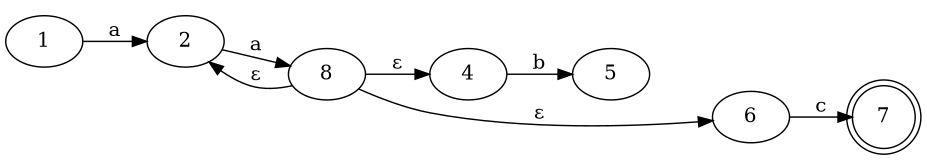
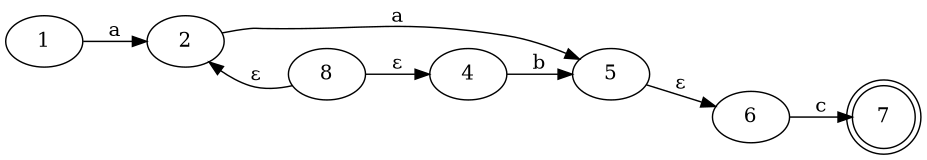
(249, 56) -> (395, 27)
(526, 124) -> (674, 93)
